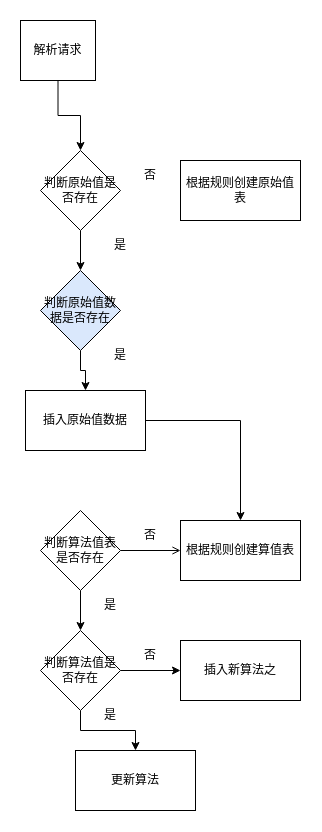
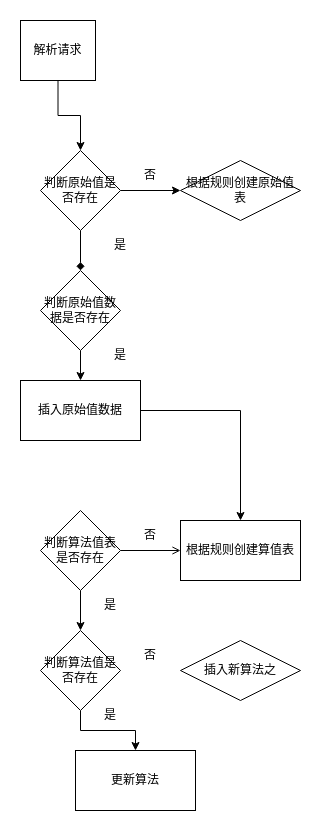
none -> (147, 191)
(241, 191) -> (241, 191)
(81, 262) -> (81, 262)
(81, 311) -> (81, 311)
(86, 421) -> (81, 411)
(147, 671) -> none
(241, 671) -> (241, 671)
